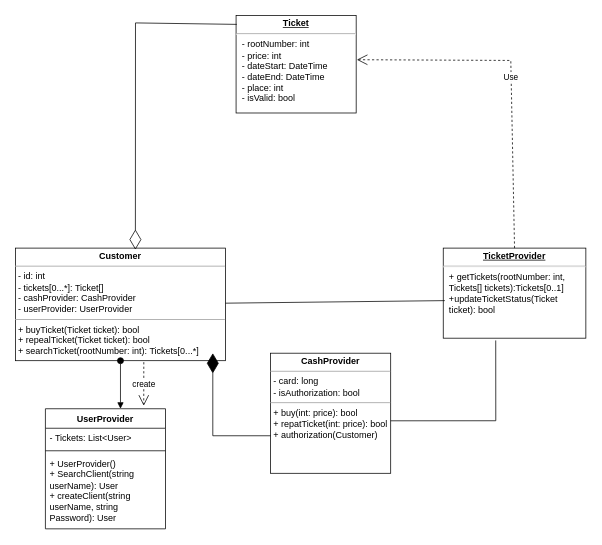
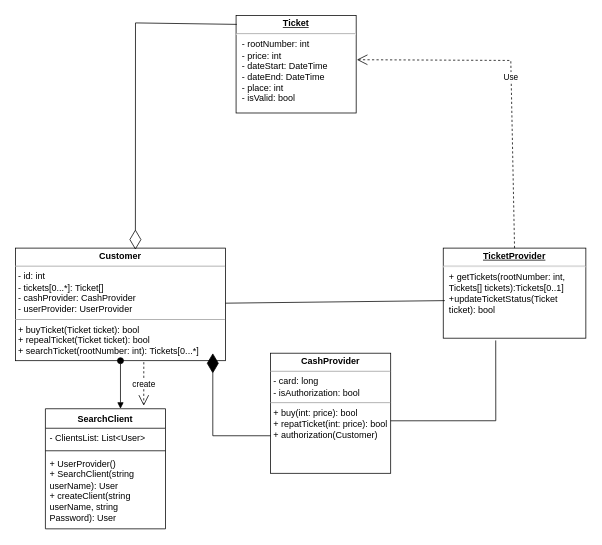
(105, 419) -> (105, 419)
(97, 439) -> (105, 439)
